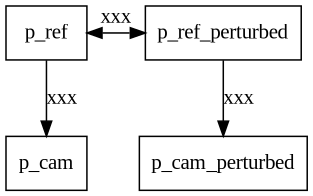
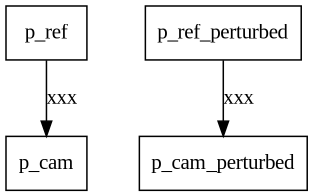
(116, 33) -> none
